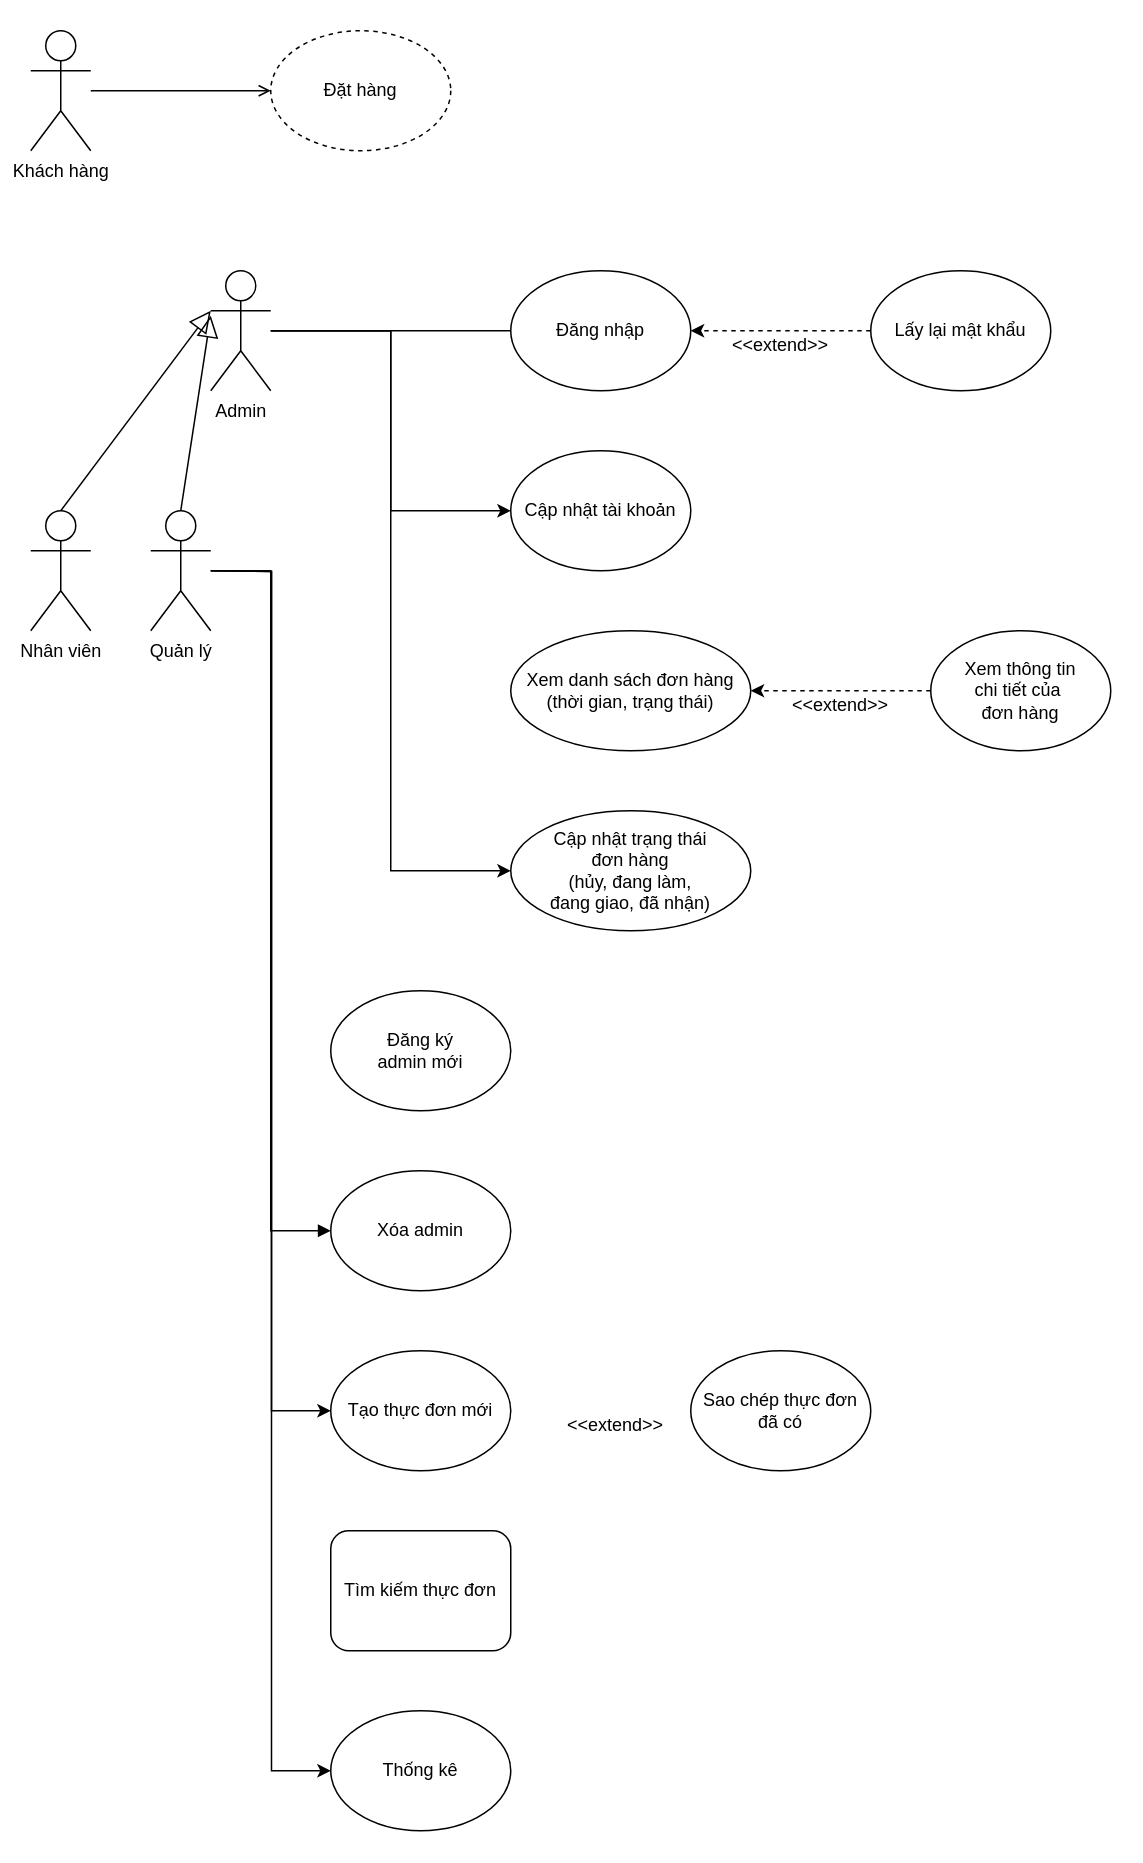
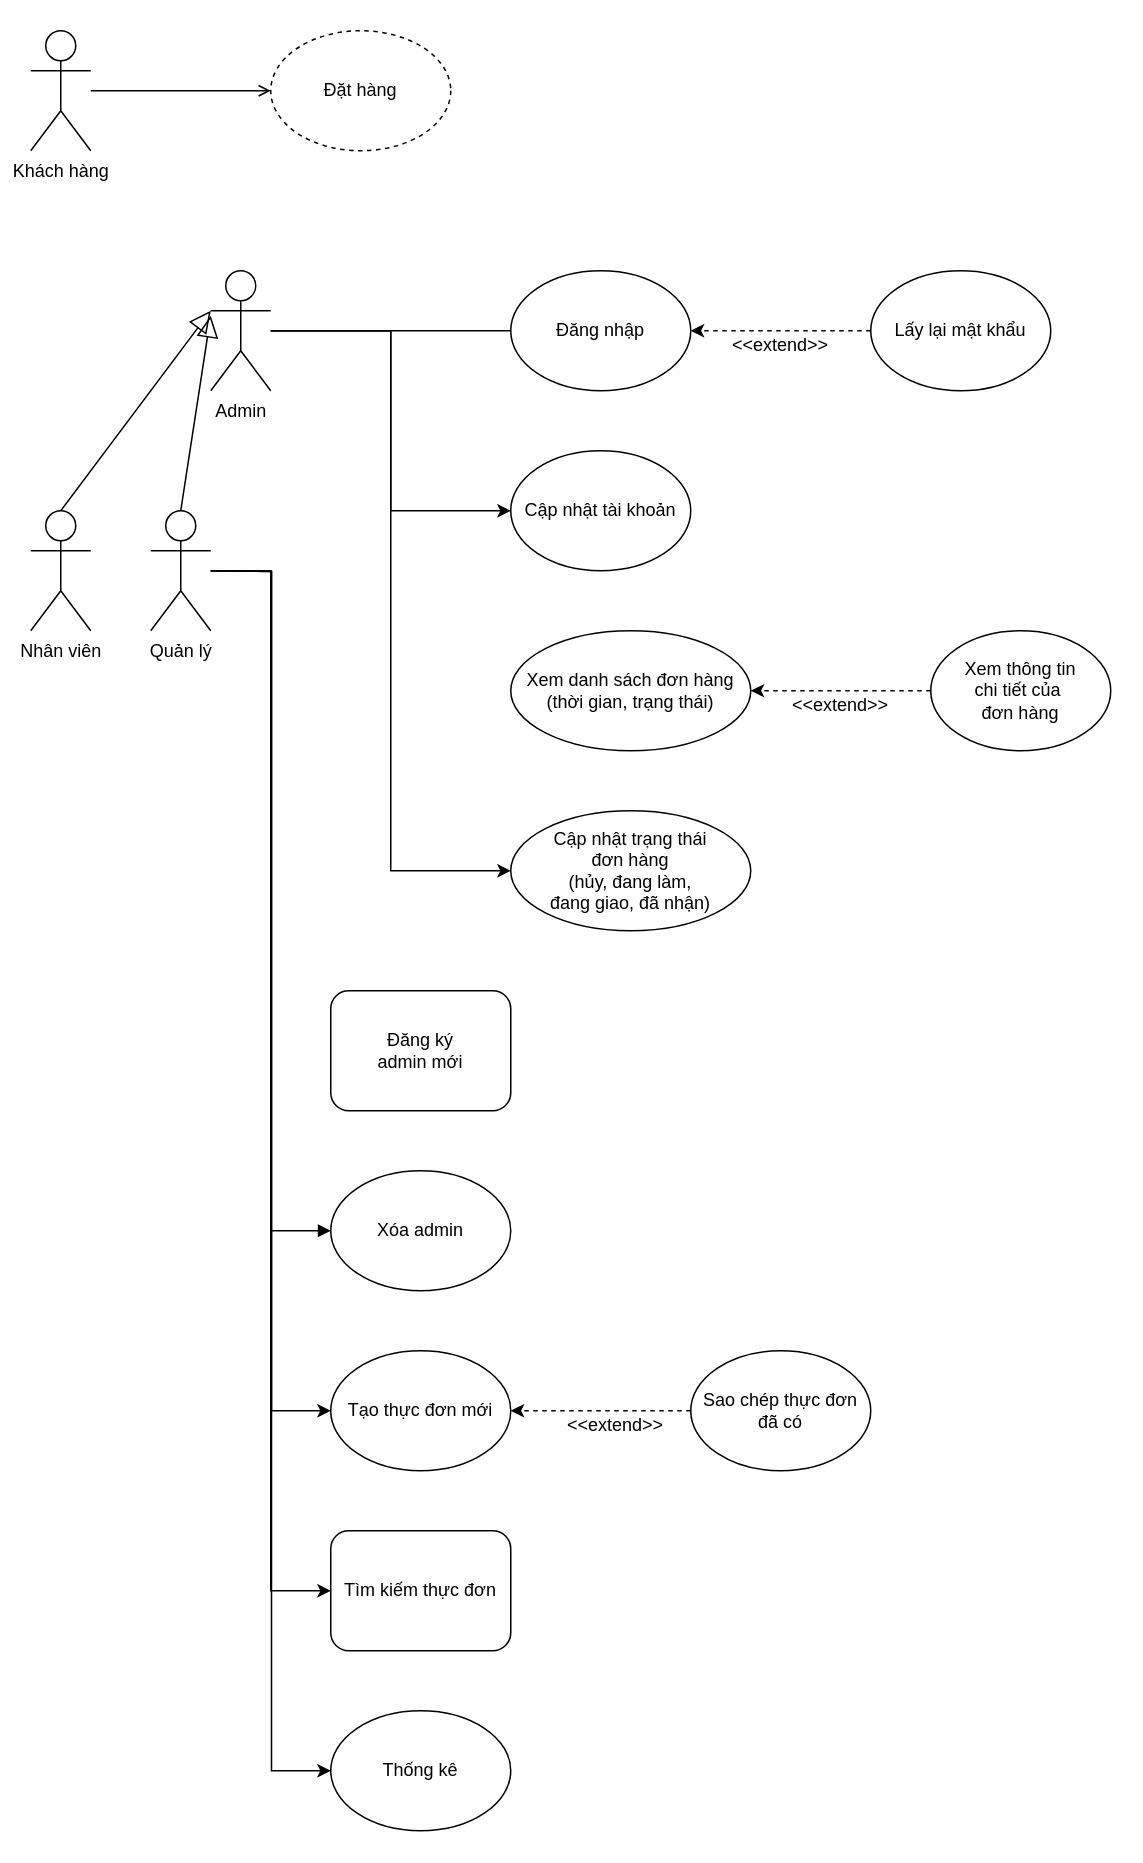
(421, 1051) -> (421, 1051)
none -> (606, 1411)
none -> (297, 1591)
